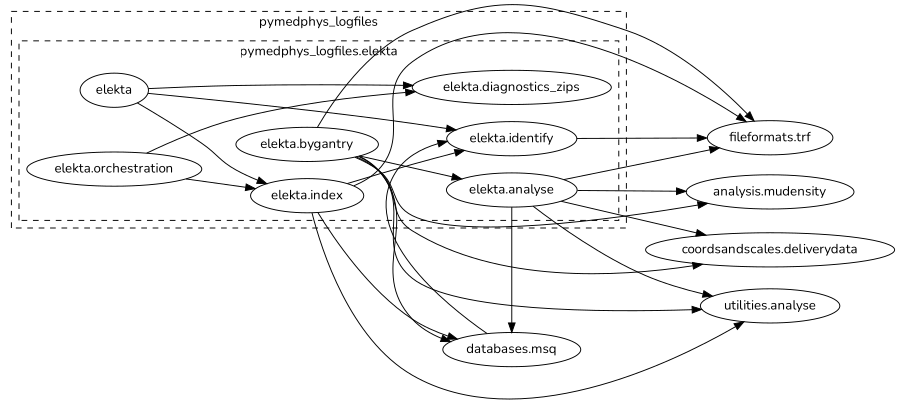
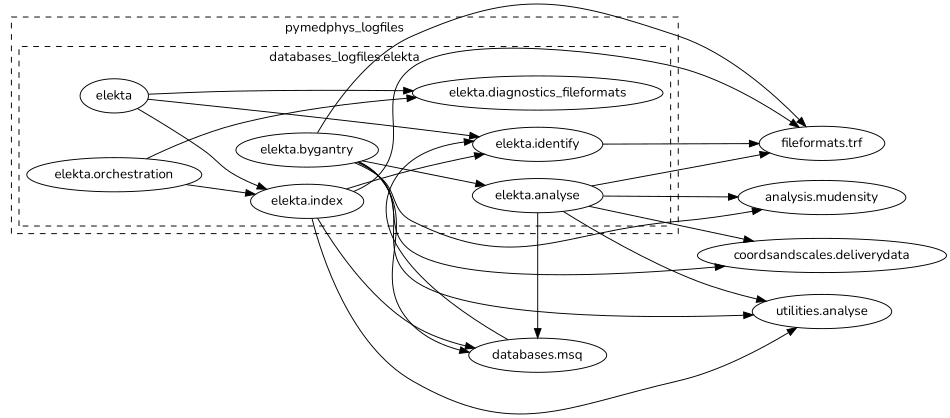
(319, 52) -> (345, 57)
(512, 87) -> (538, 93)
